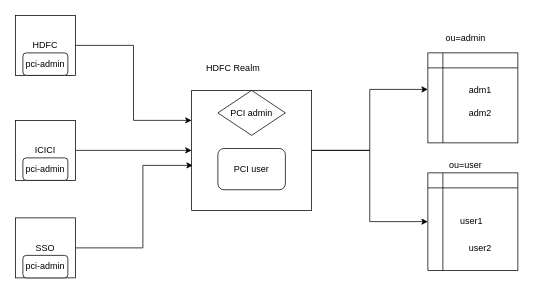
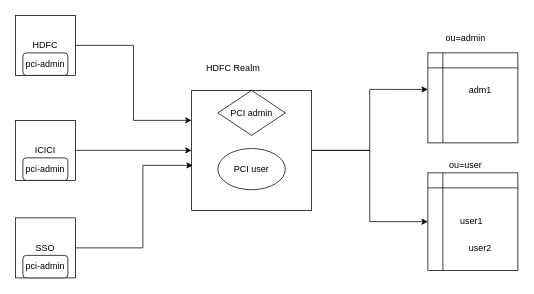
(480, 113) -> none
(252, 169) -> (252, 169)
